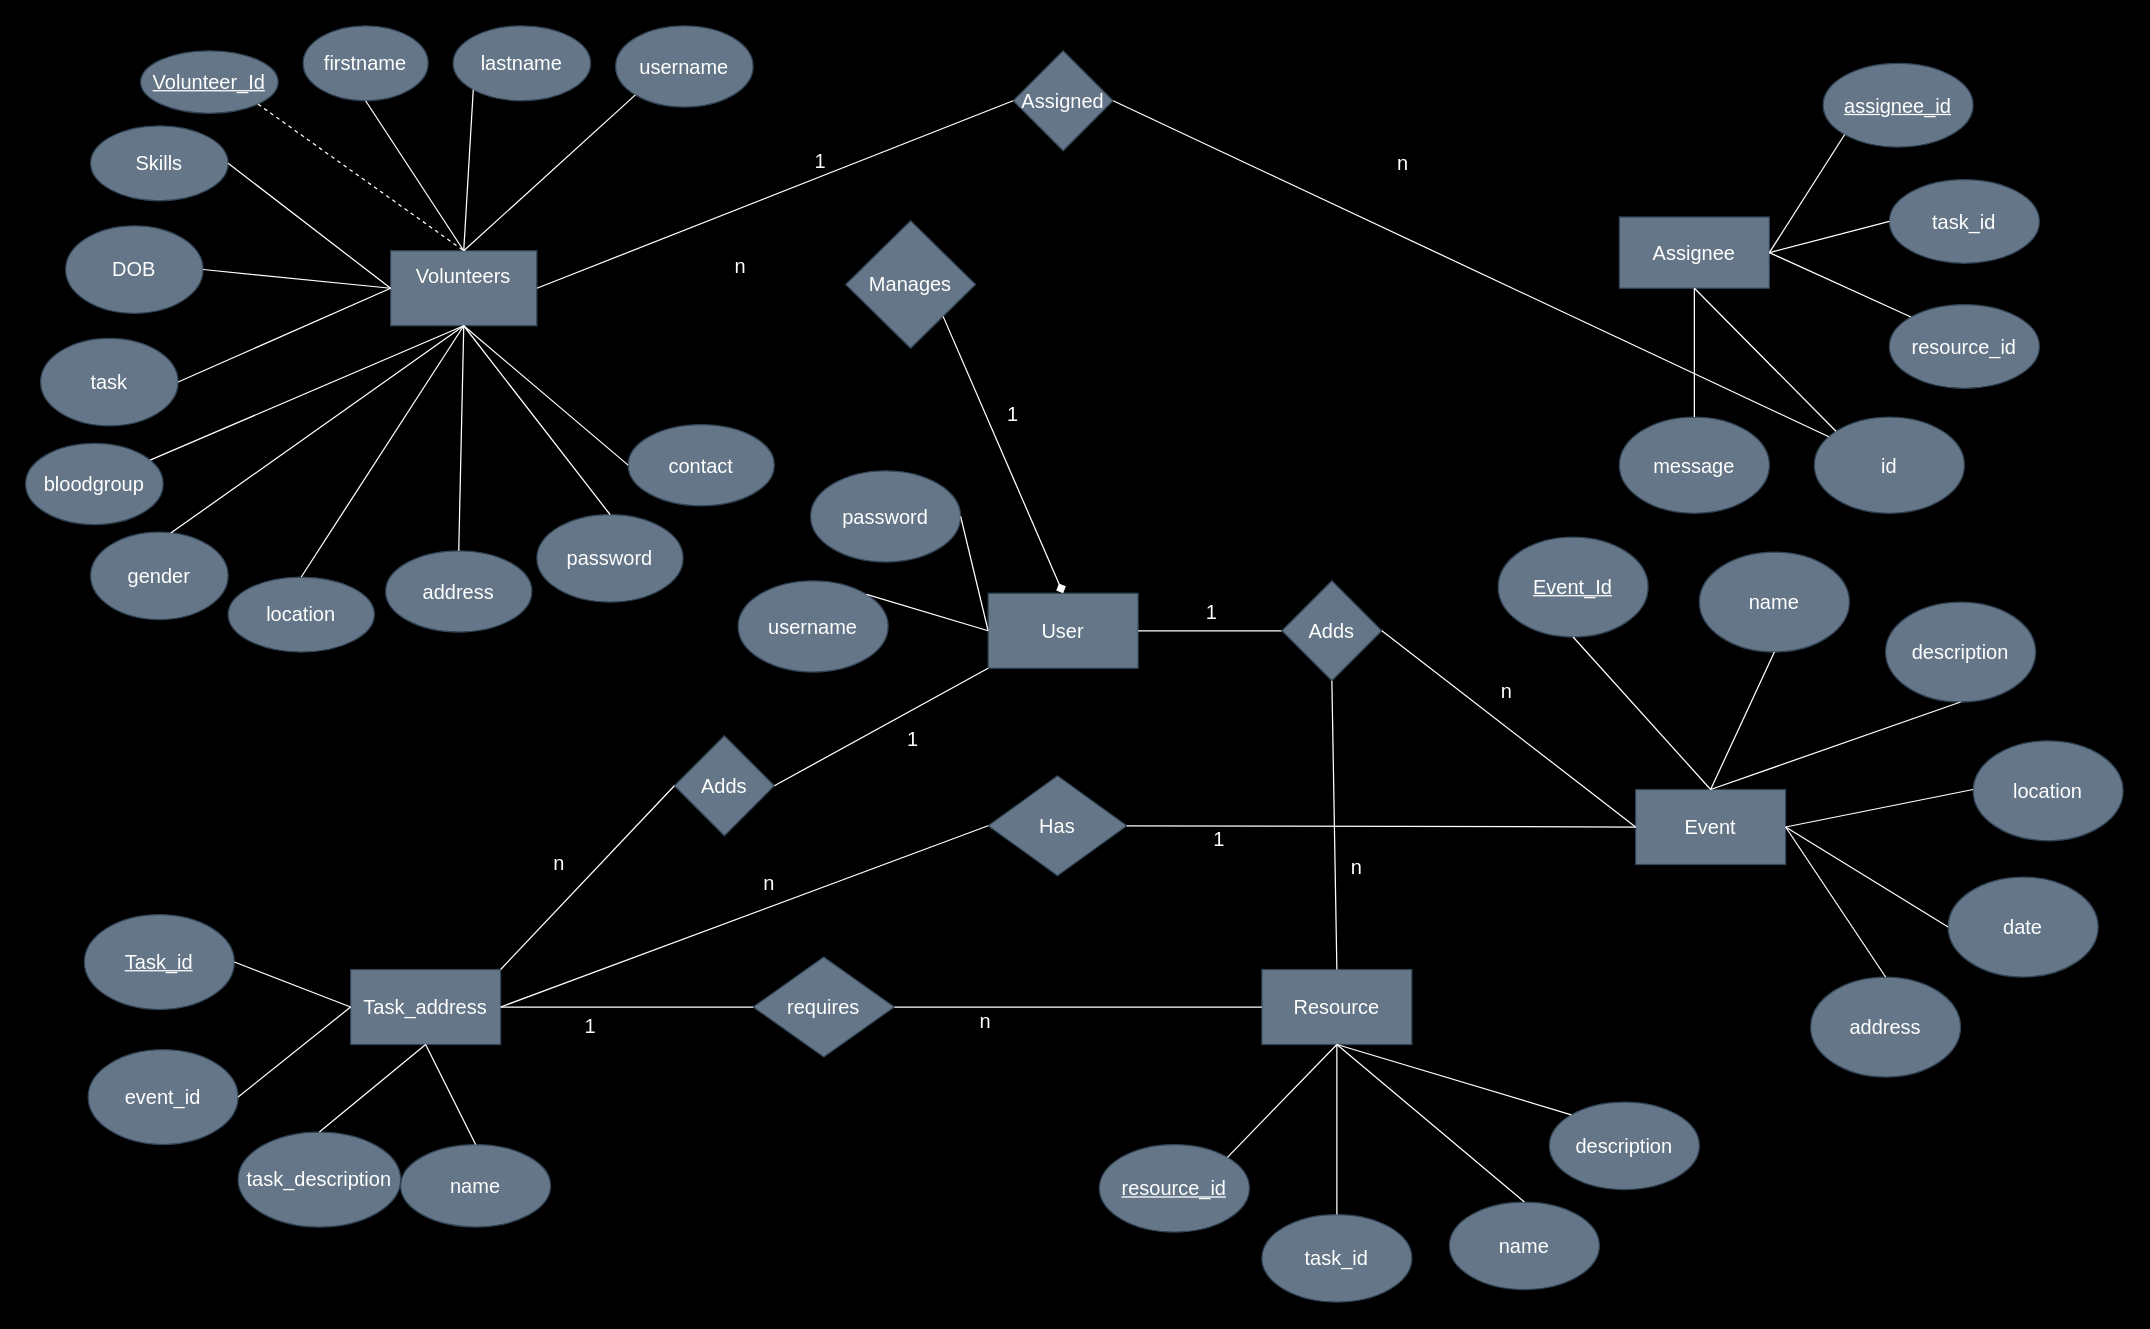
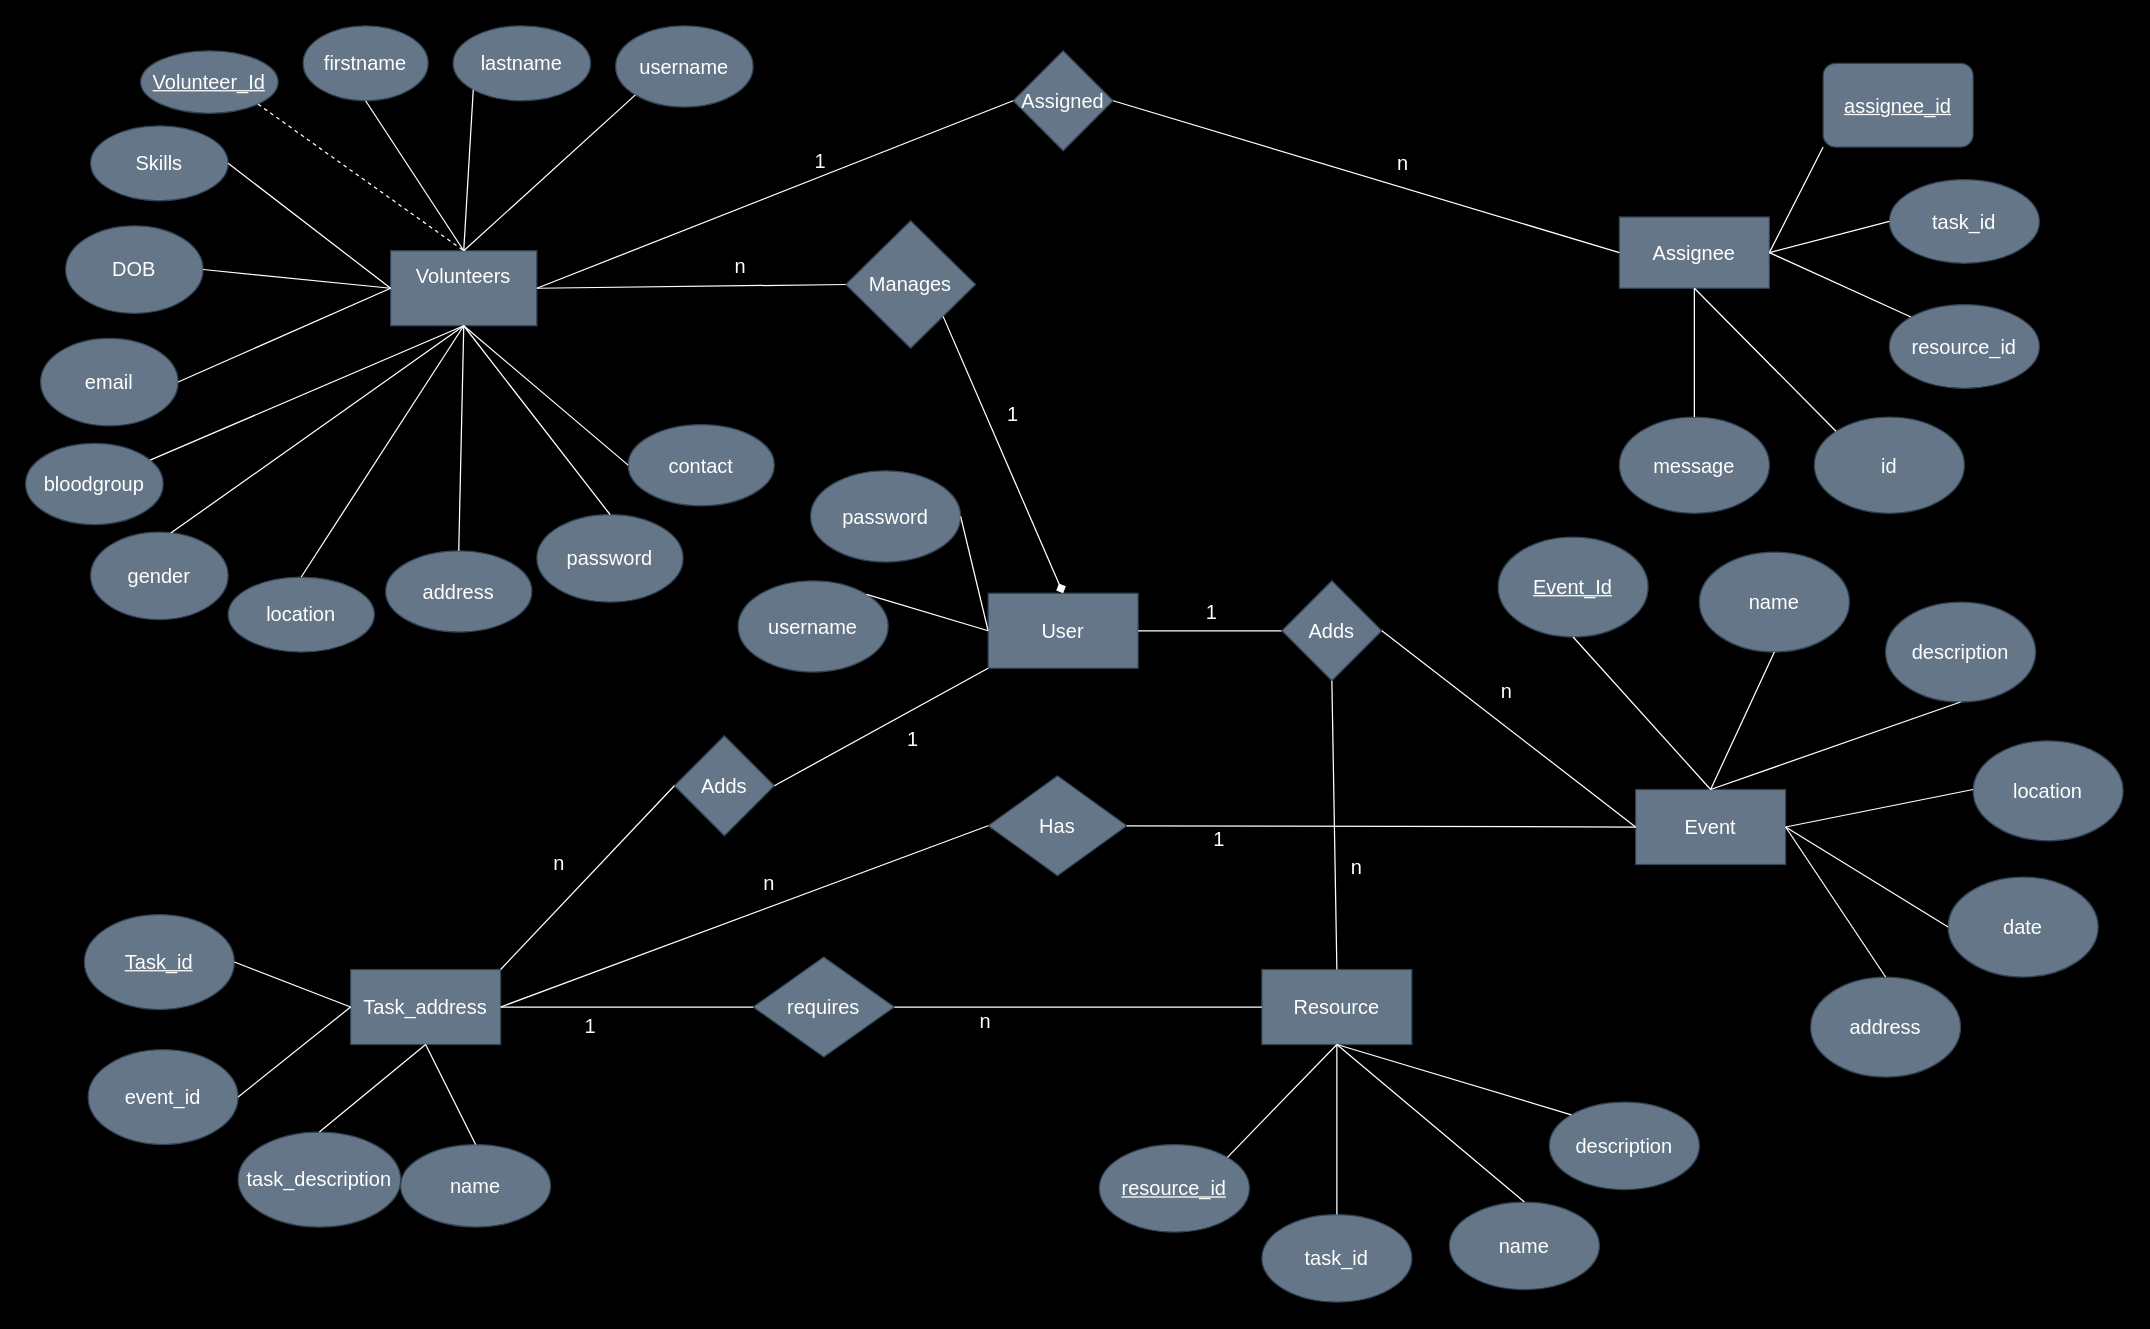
(1898, 105) -> (1898, 105)
(1471, 269) -> (1366, 177)
none -> (693, 286)
(109, 382) -> (109, 382)
